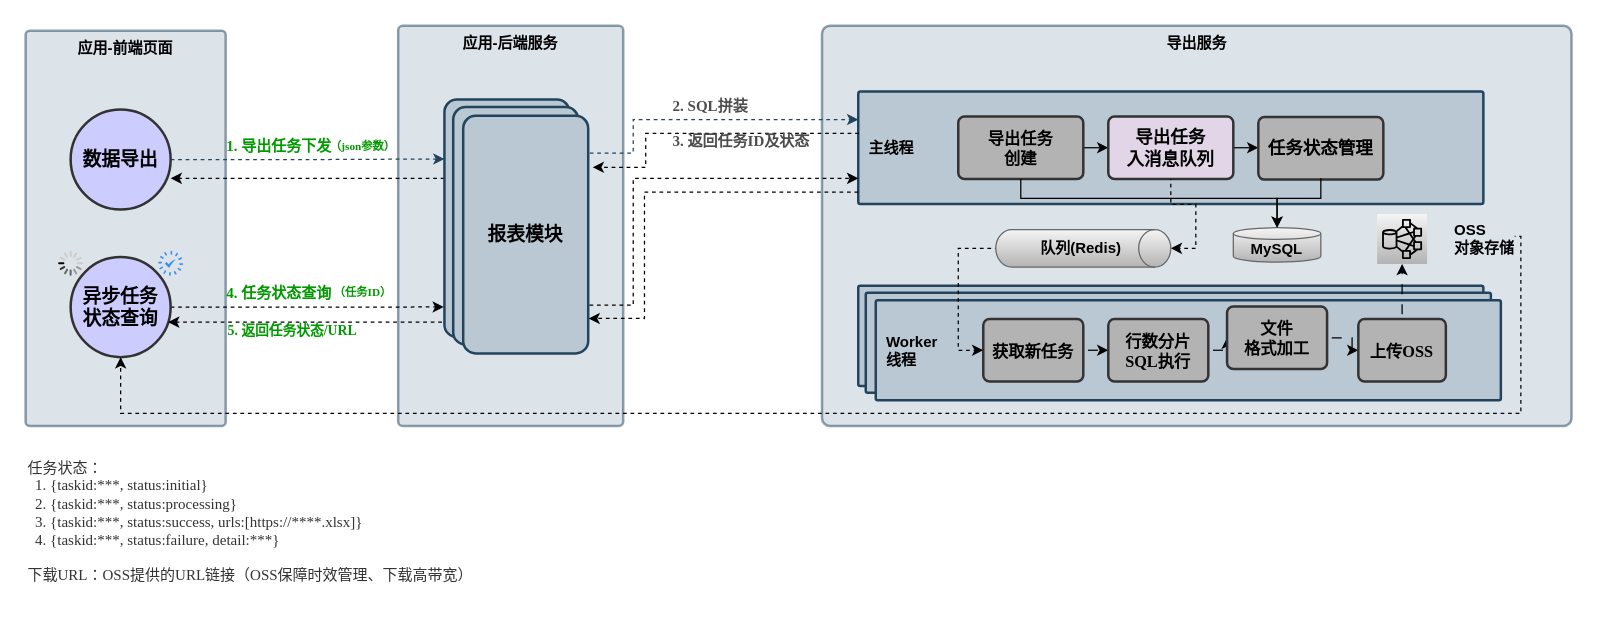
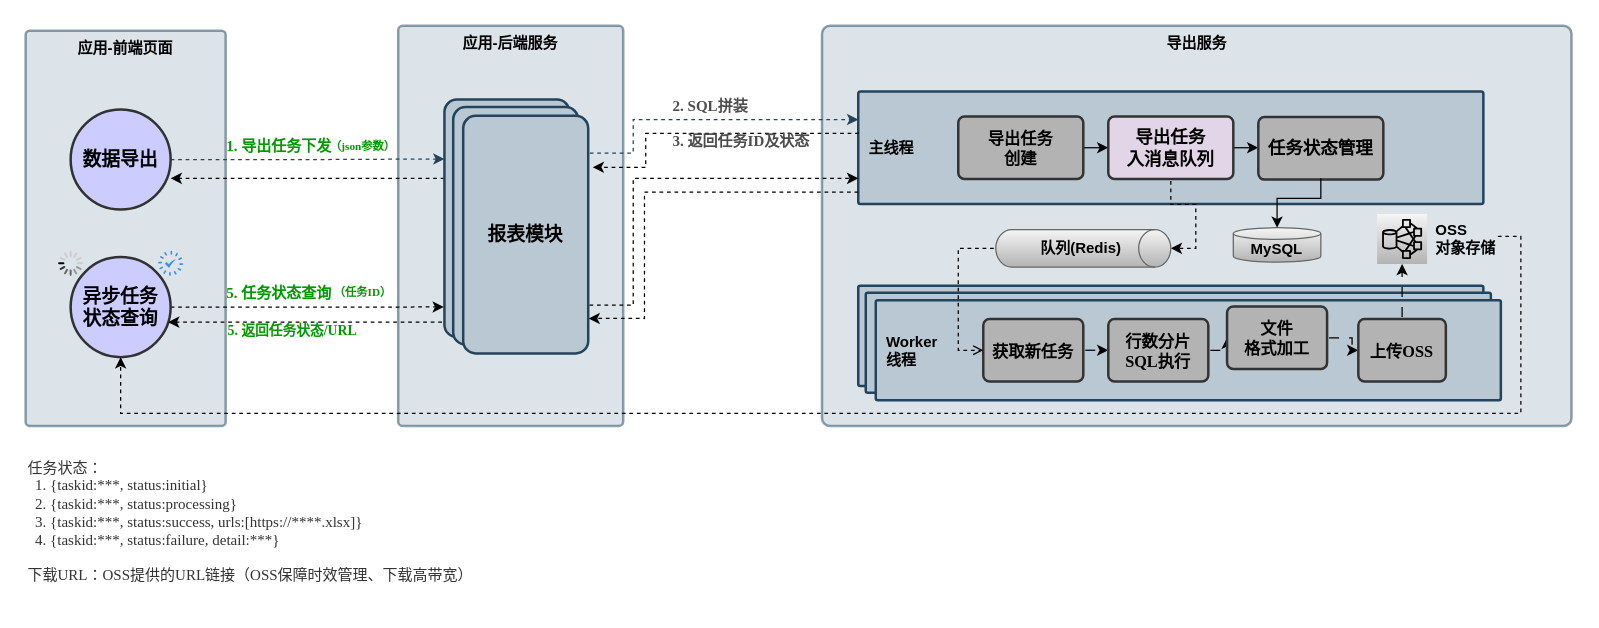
(1138, 198) -> none
(1483, 236) -> (1464, 236)
(958, 289) -> (958, 291)
(281, 293) -> (281, 293)
